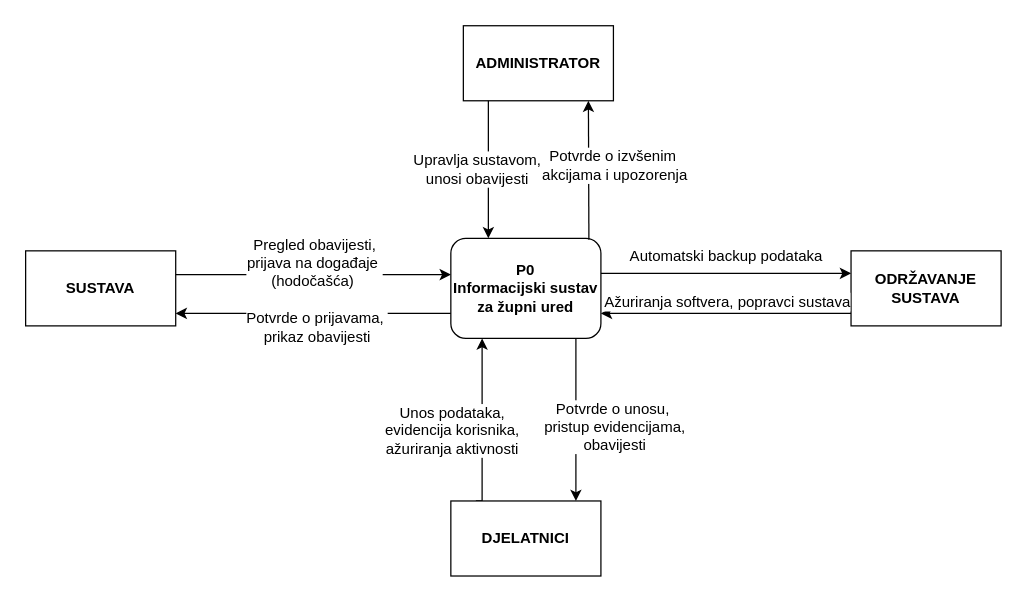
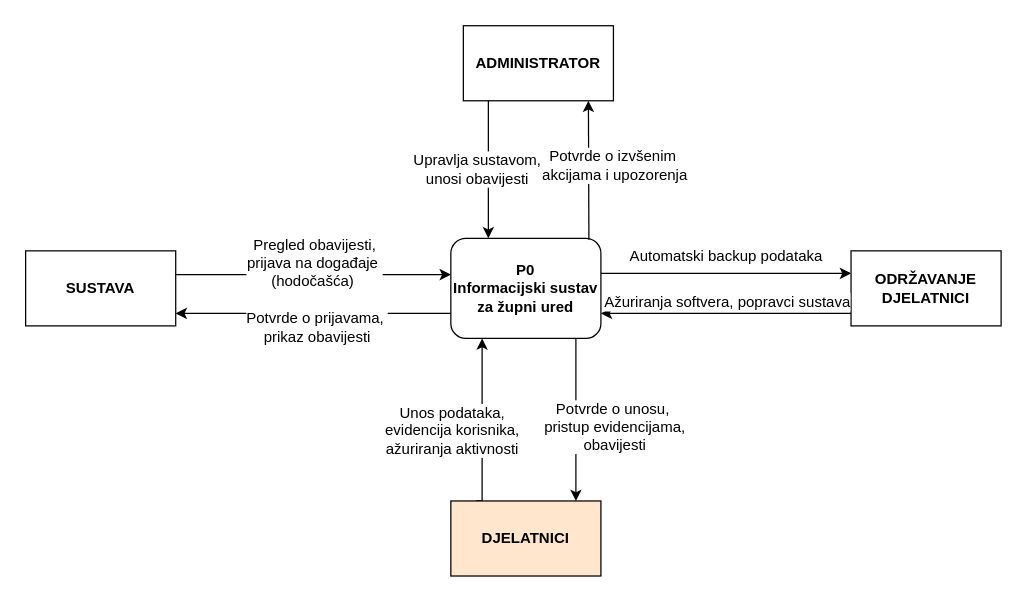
(926, 288) -> (926, 288)
(526, 538) -> (526, 538)
